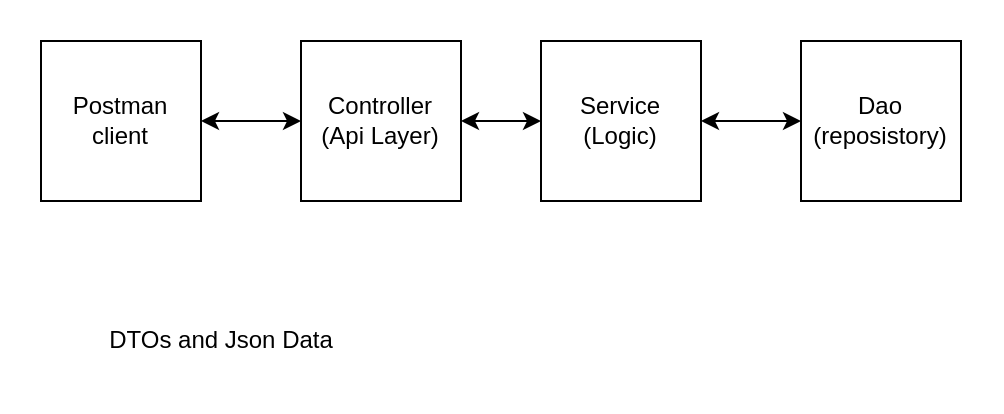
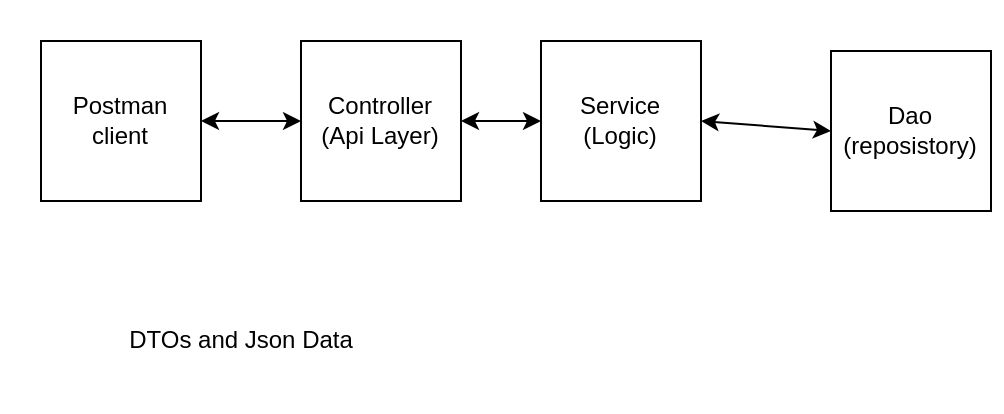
(881, 121) -> (911, 131)
(221, 341) -> (241, 341)
